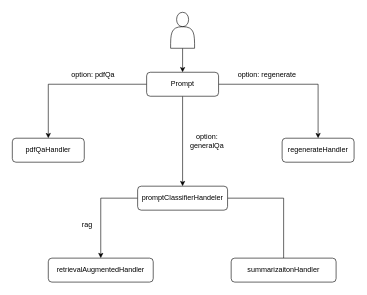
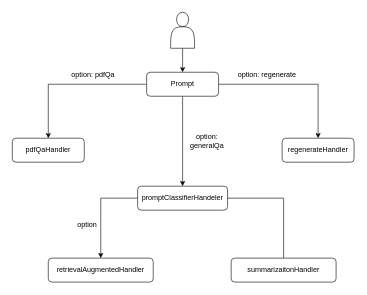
(87, 225) -> (87, 225)
